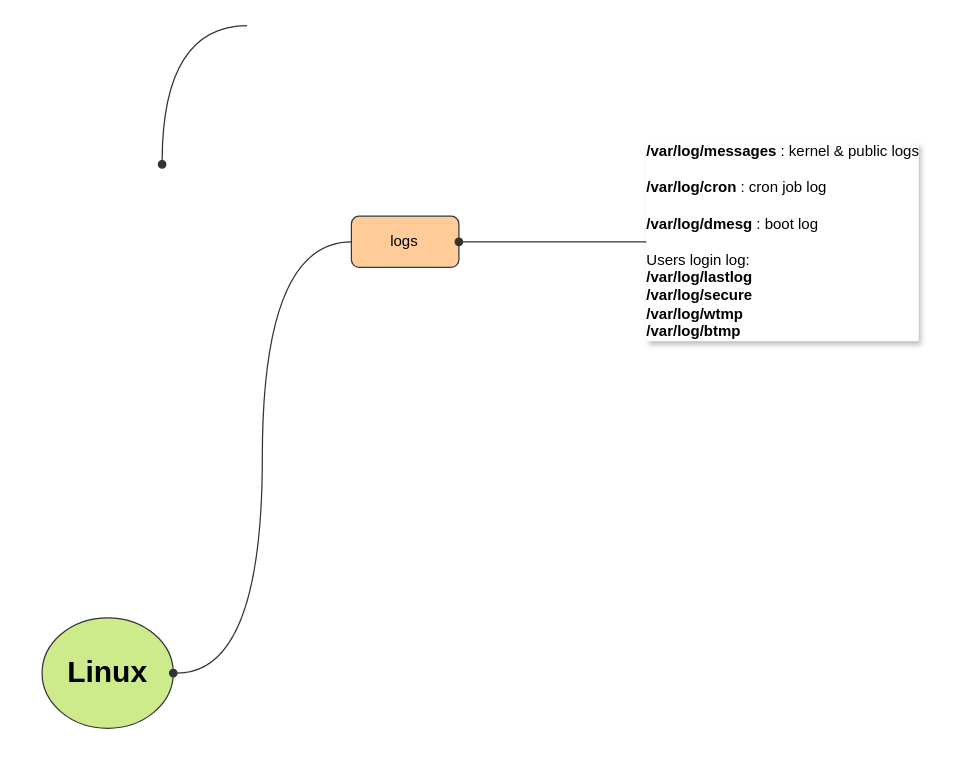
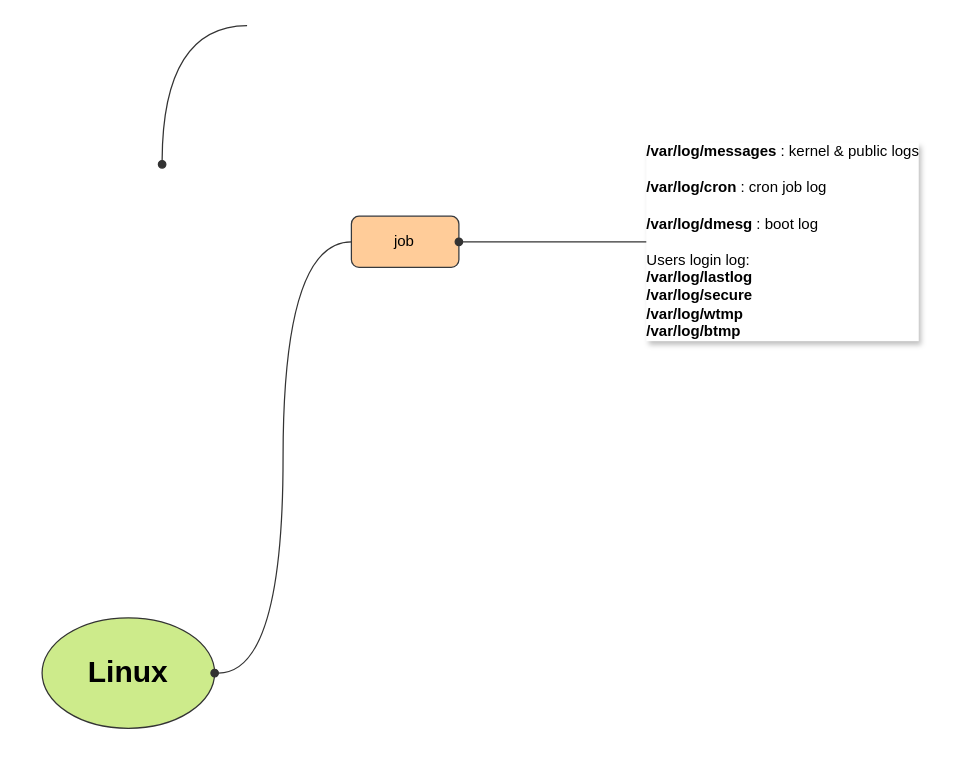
(404, 242) -> (404, 242)
(107, 673) -> (128, 673)
